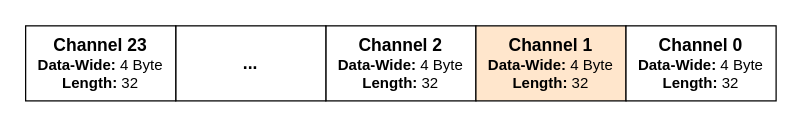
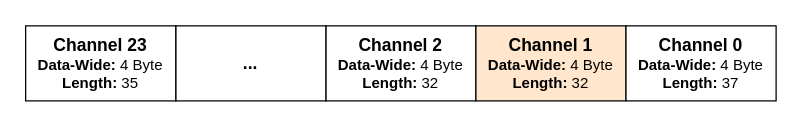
(101, 63) -> (101, 63)
(701, 63) -> (701, 63)
